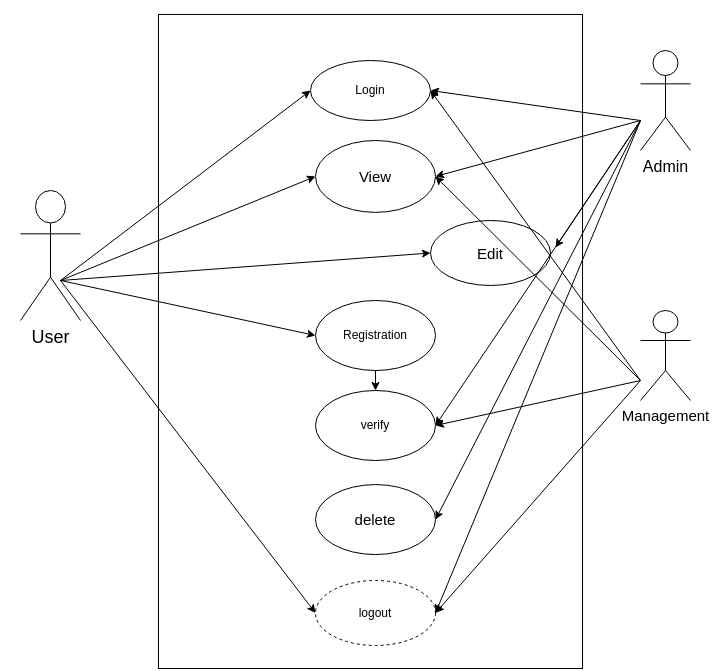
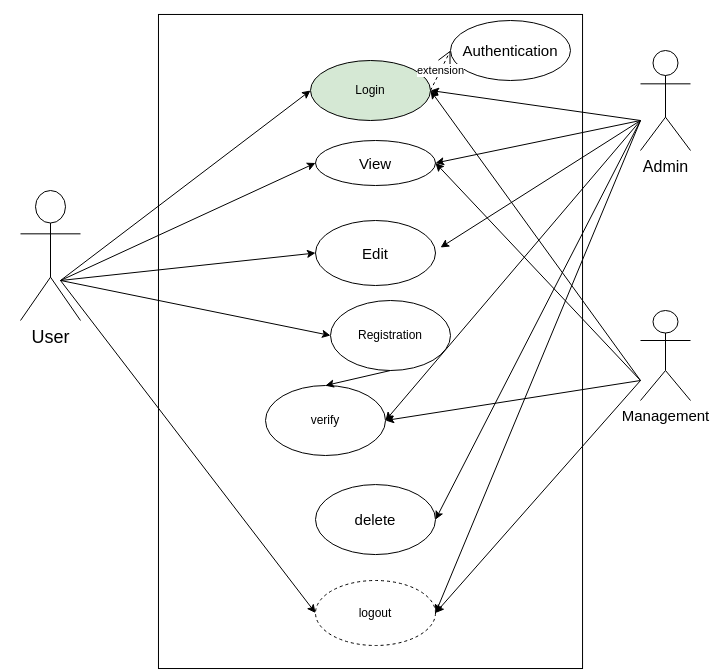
none -> (511, 51)
none -> (440, 72)
(371, 91) -> (371, 91)
(376, 176) -> (376, 163)
(491, 253) -> (376, 253)
(376, 336) -> (391, 336)
(376, 426) -> (326, 421)
